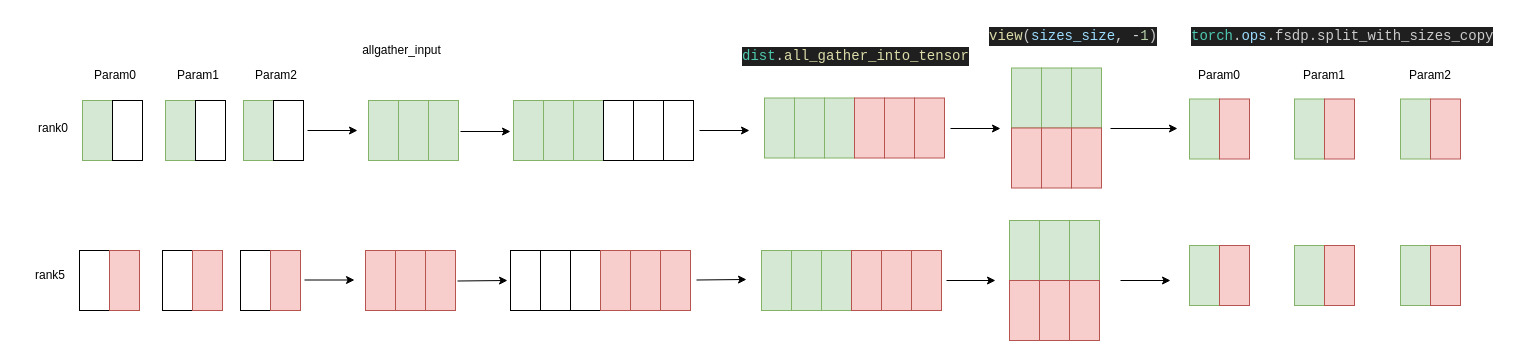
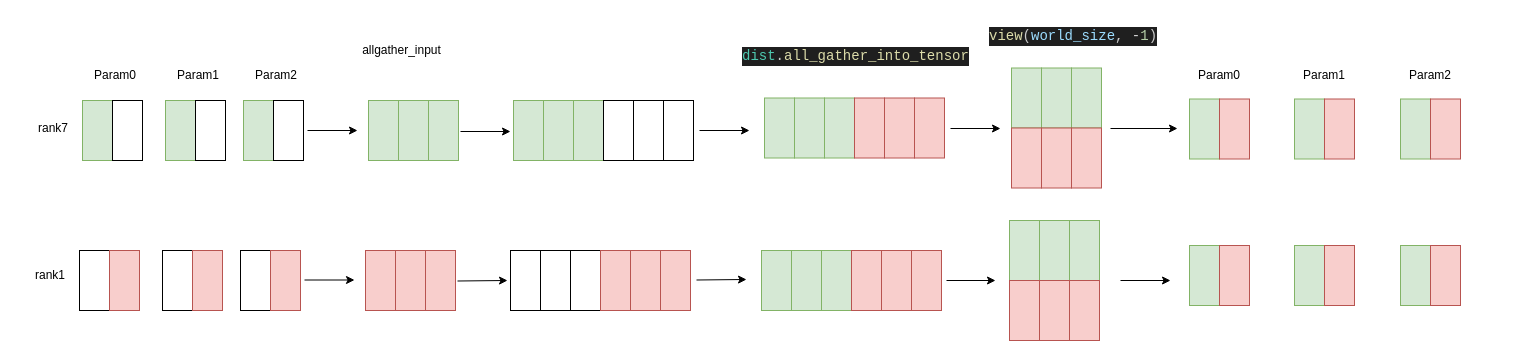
(1049, 35) -> (1049, 35)
(1345, 41) -> none
(54, 129) -> (54, 129)
(51, 276) -> (51, 276)
